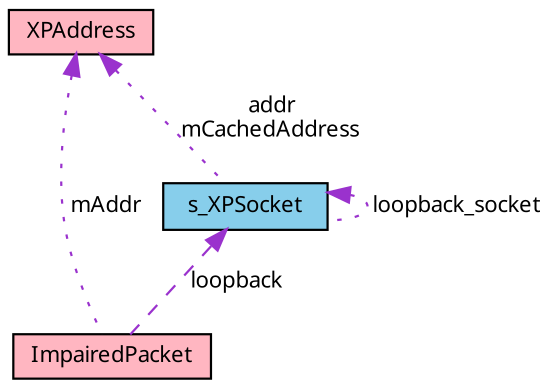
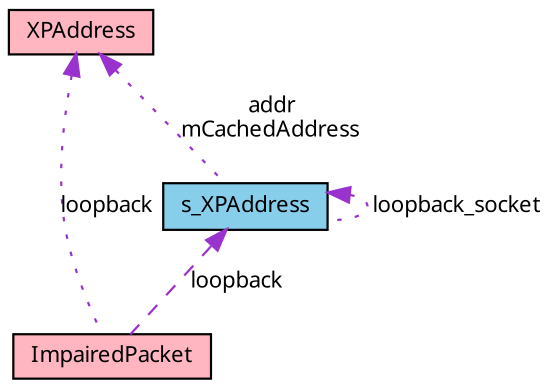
(104, 207) -> (104, 207)
(245, 207) -> (245, 207)
